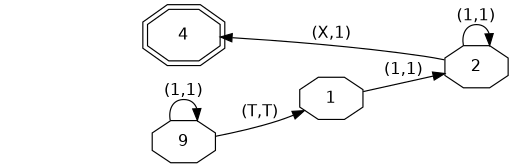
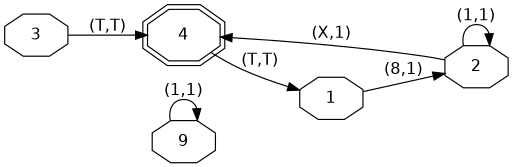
none -> (36, 35)
(404, 70) -> (404, 70)
(255, 127) -> (248, 72)
